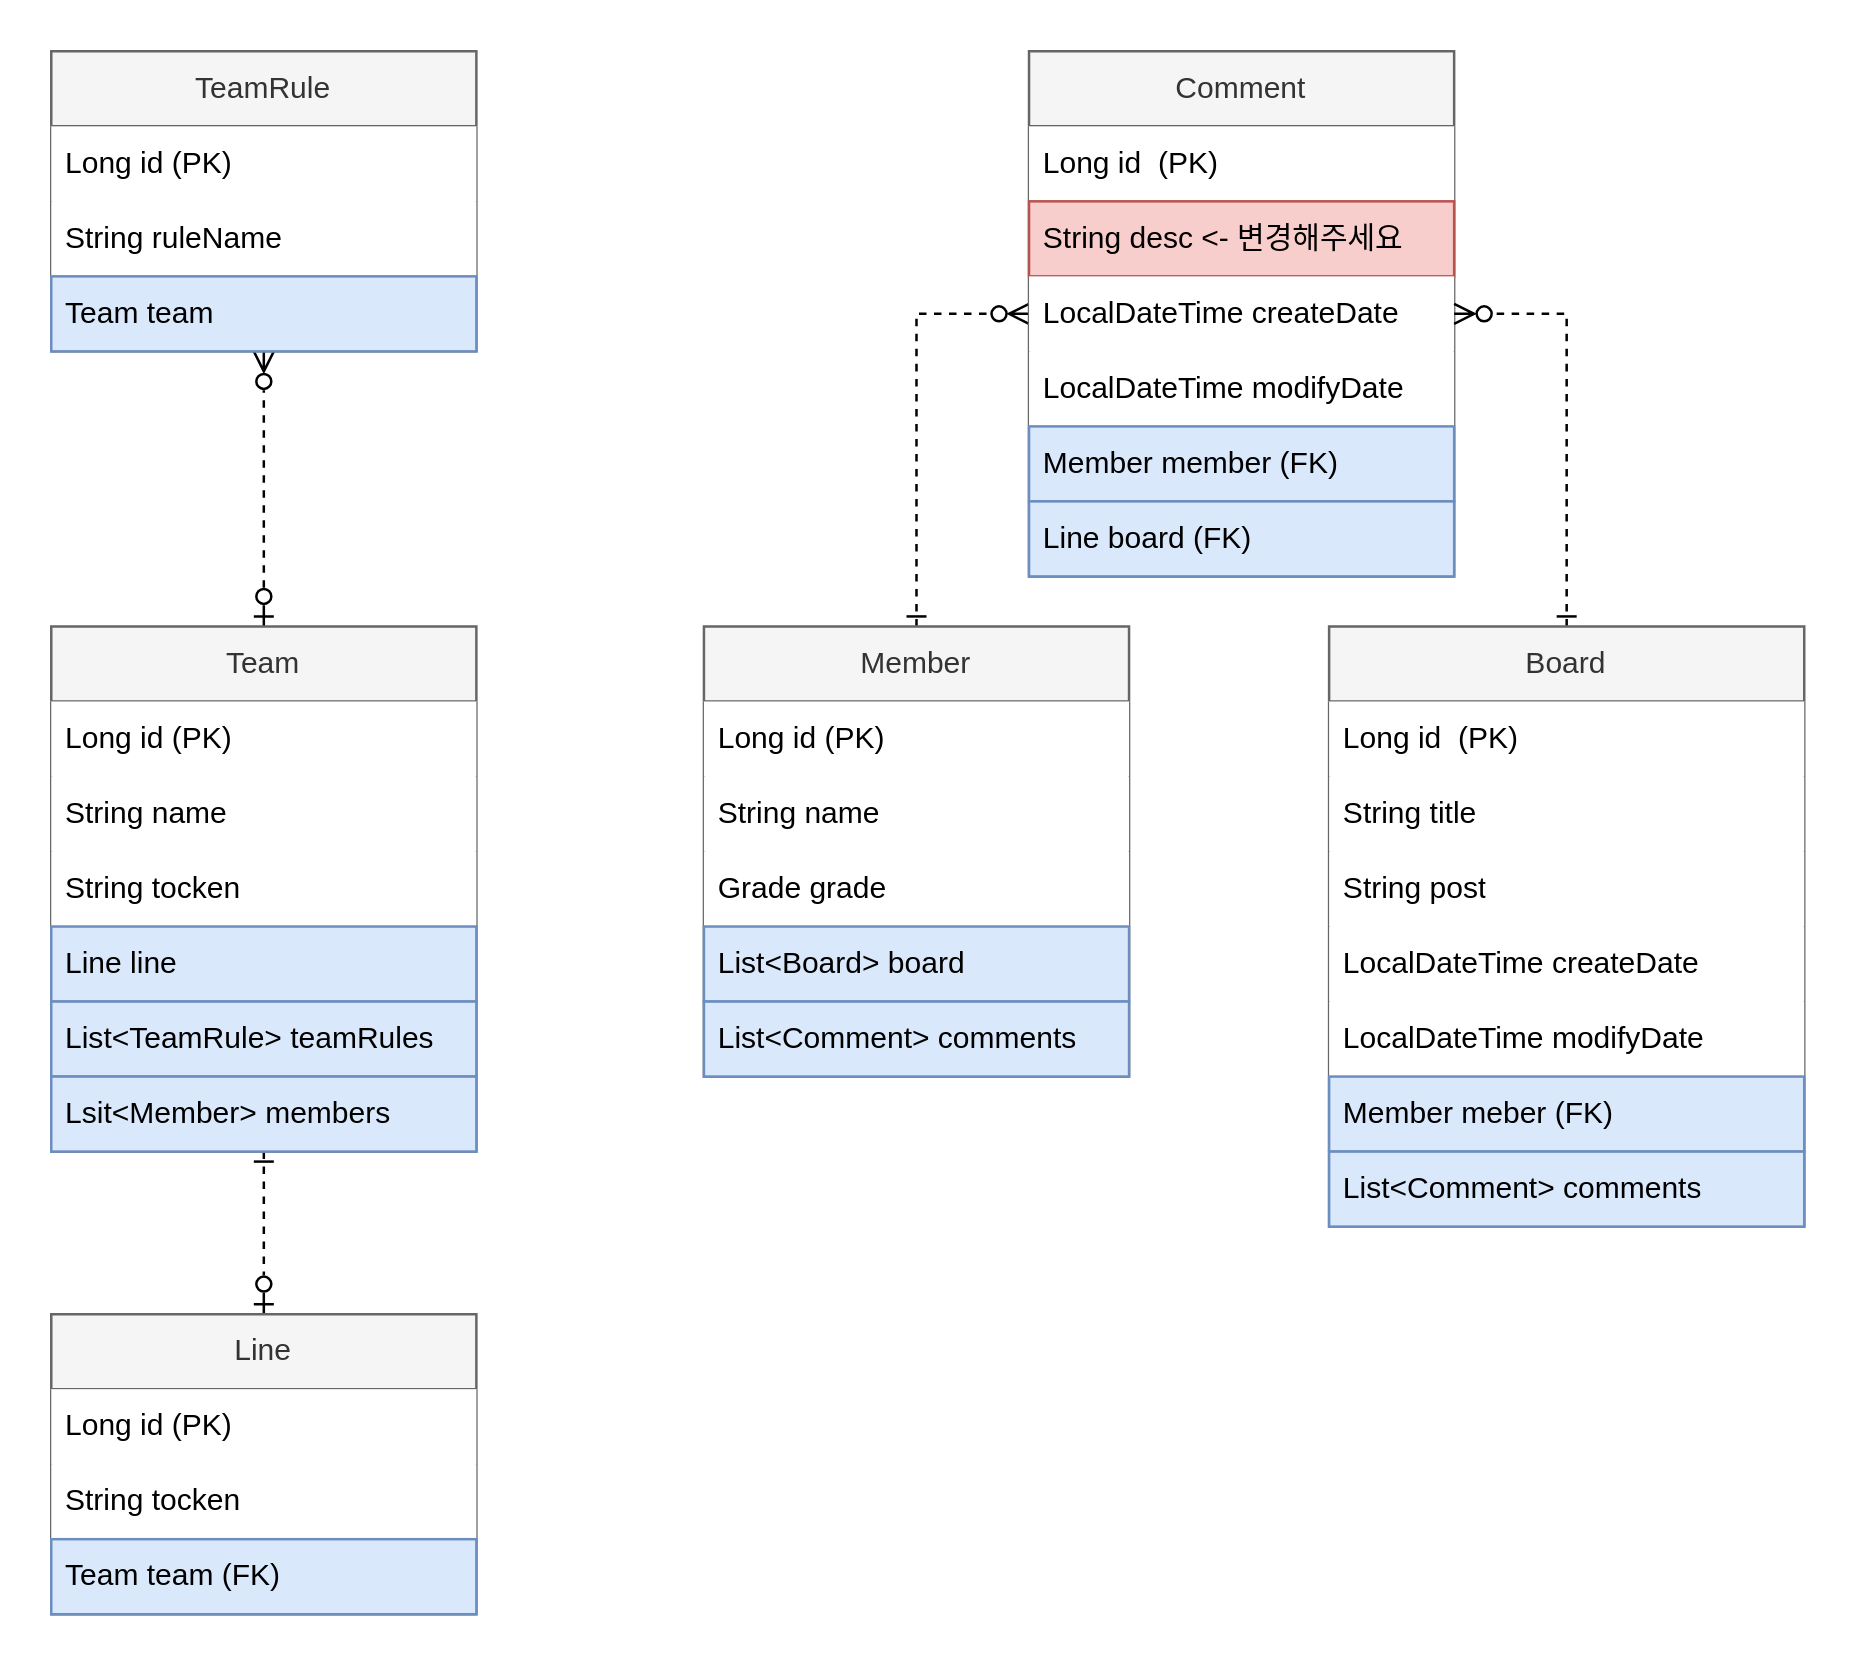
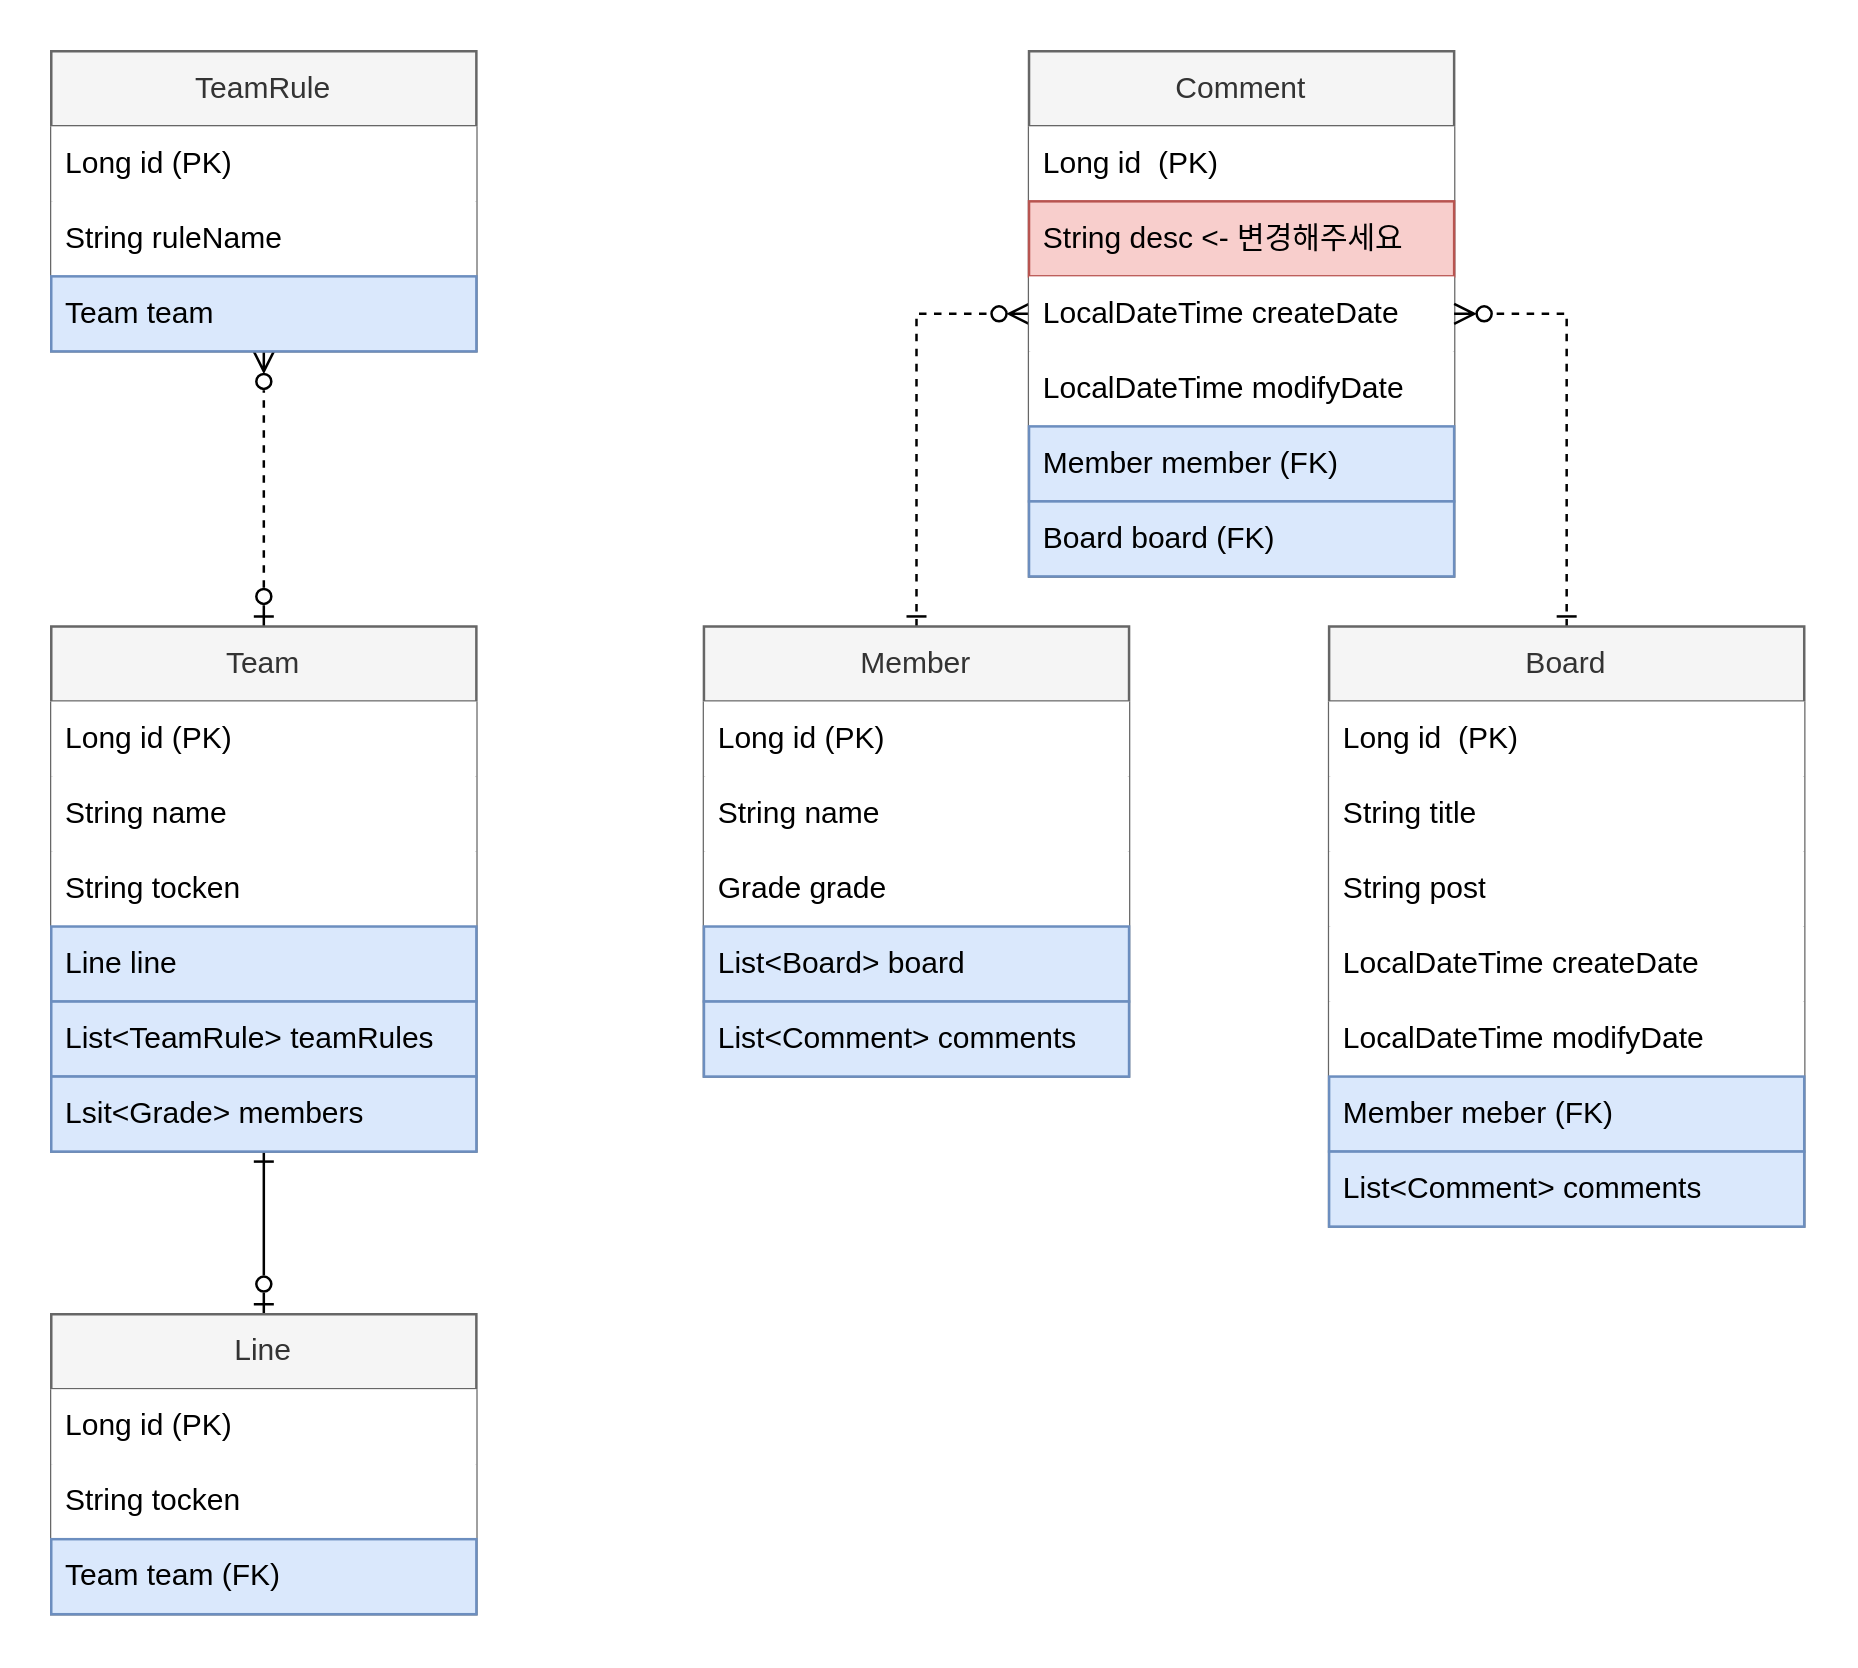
(1162, 539) -> (1174, 539)
(226, 1114) -> (218, 1114)
(264, 1217) -> (264, 1217)
